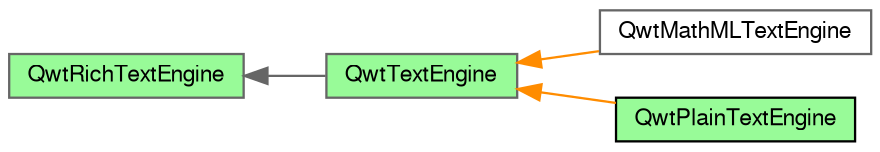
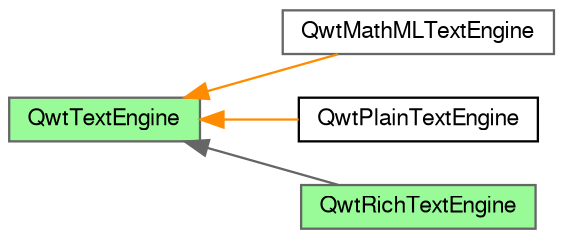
(297, 76) -> (273, 166)
(736, 120) -> (418, 120)
